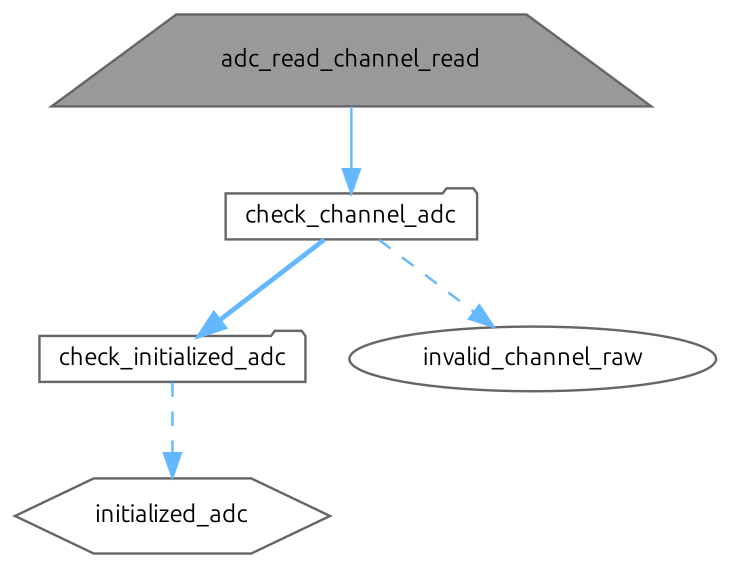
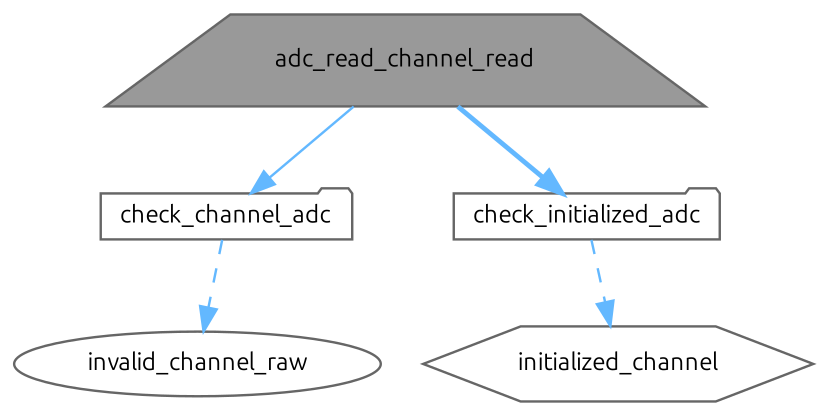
(272, 280) -> (501, 142)
(172, 516) -> (618, 364)
